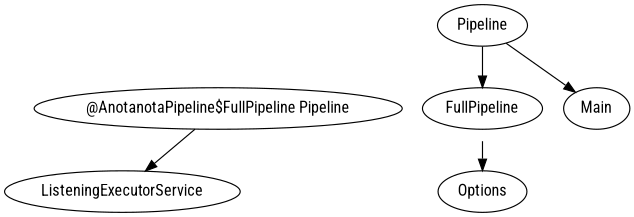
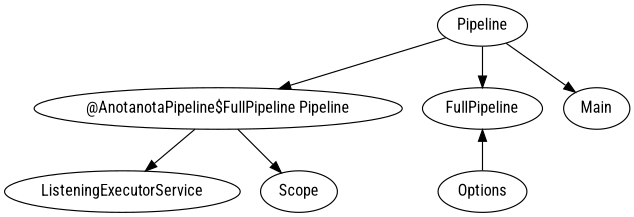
none -> (368, 62)
(482, 150) -> (482, 156)
none -> (299, 192)
